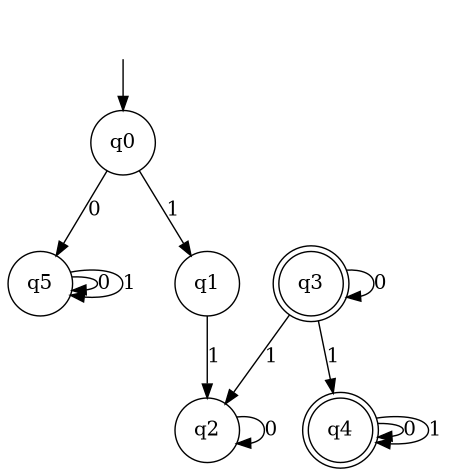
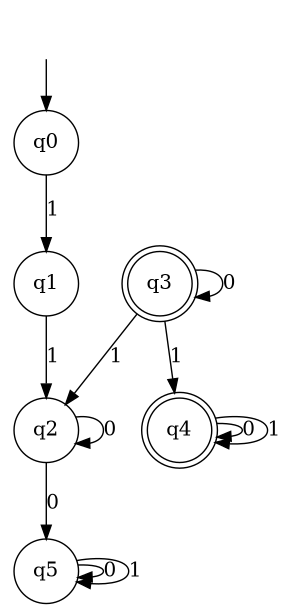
(85, 207) -> (46, 494)
